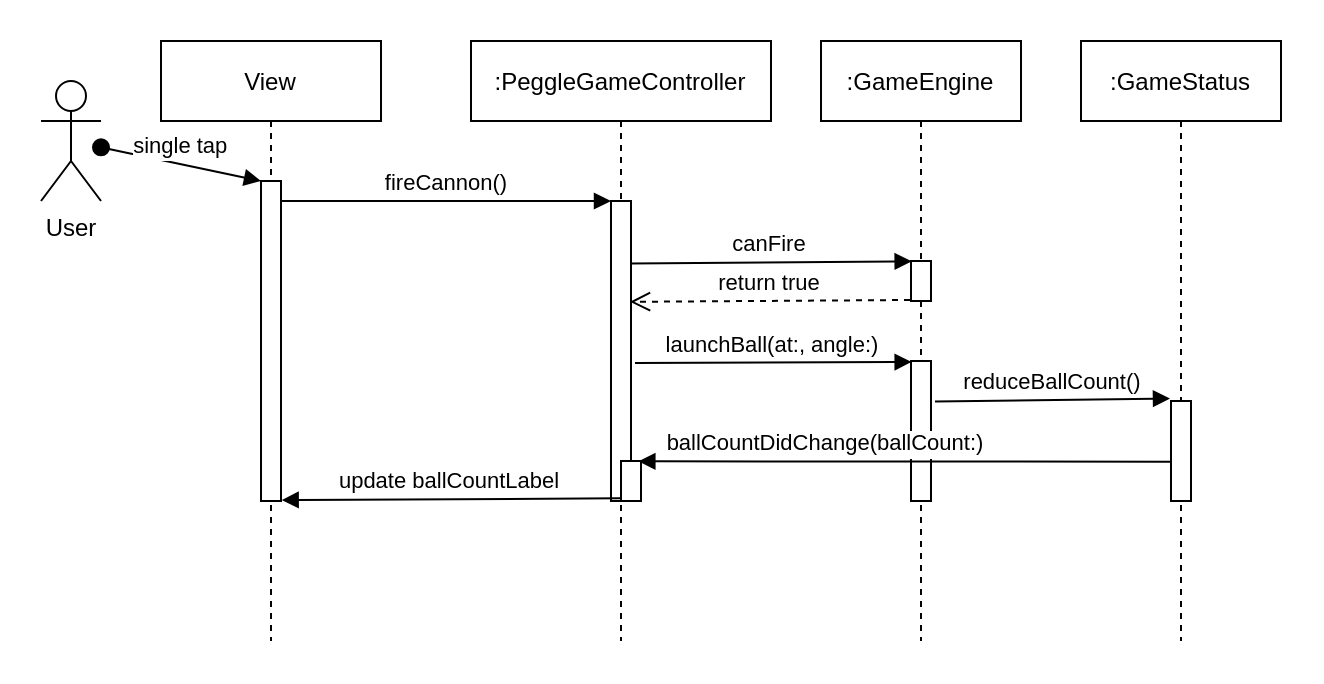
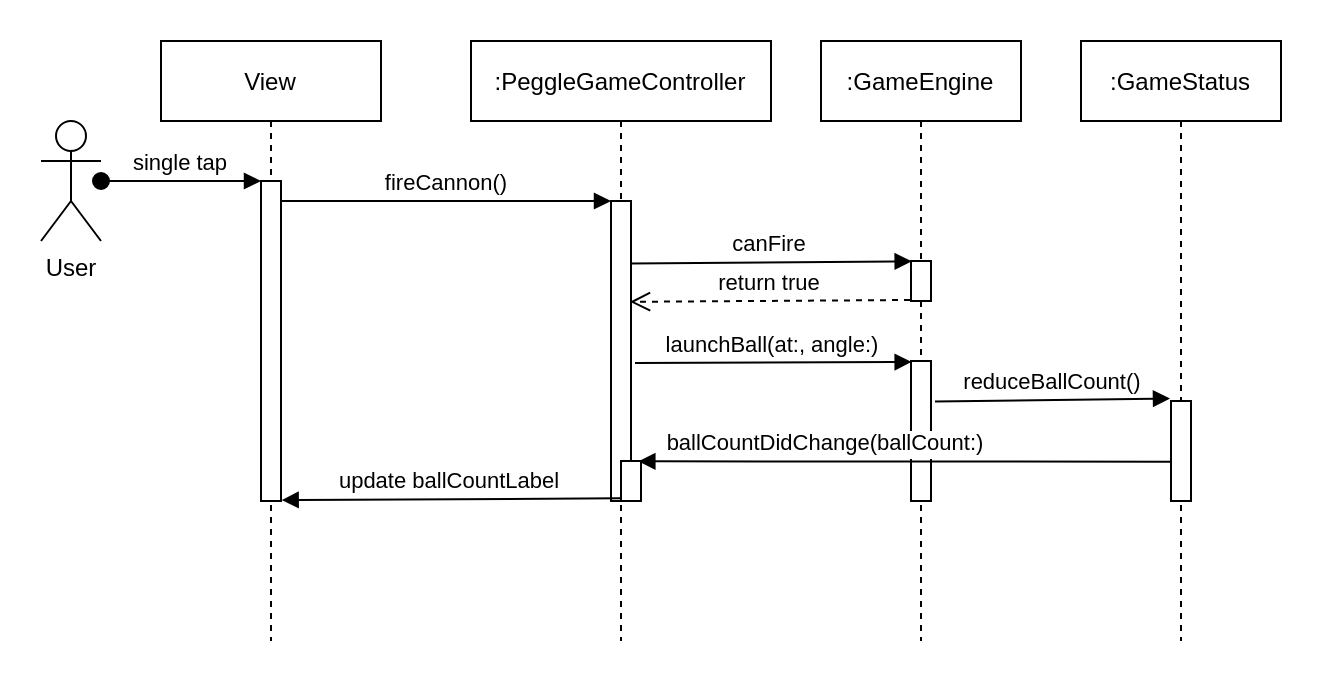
(71, 141) -> (71, 181)
